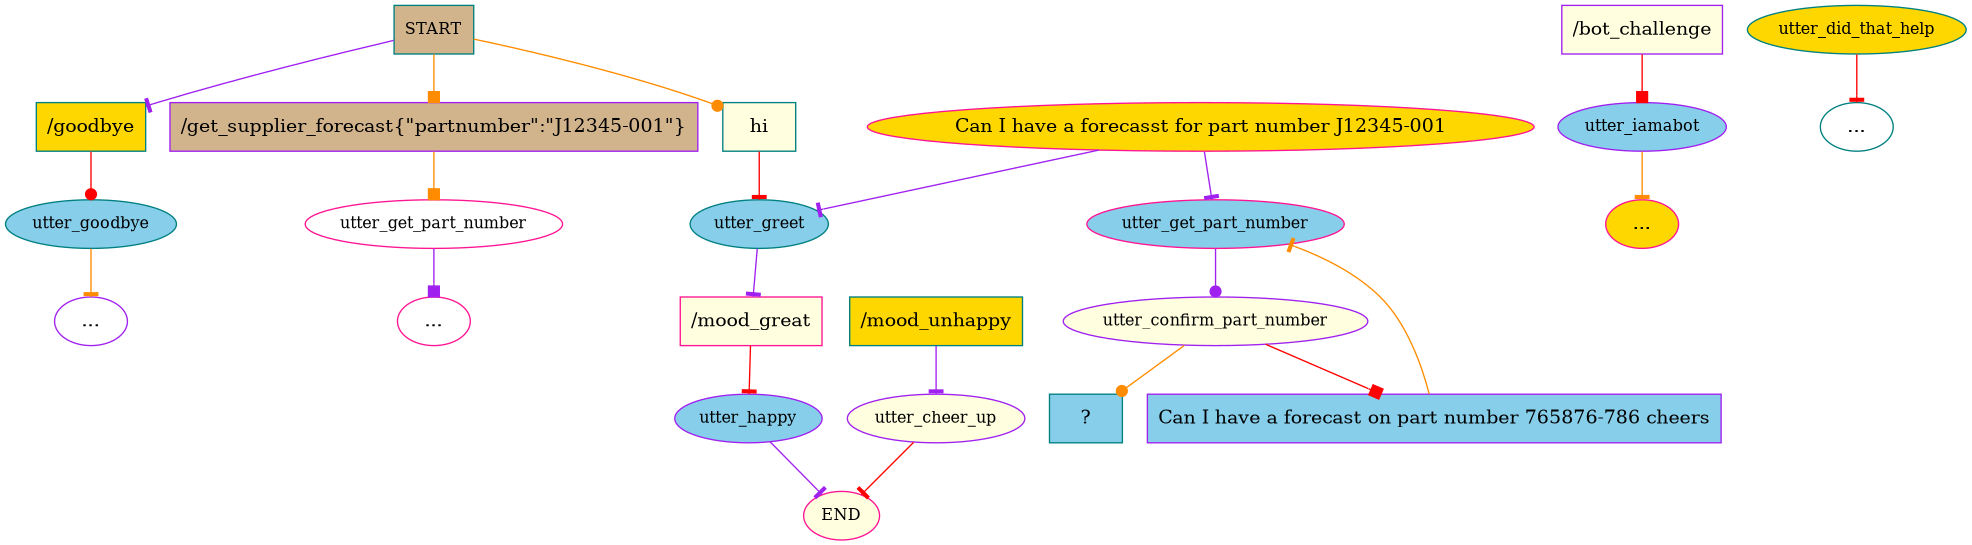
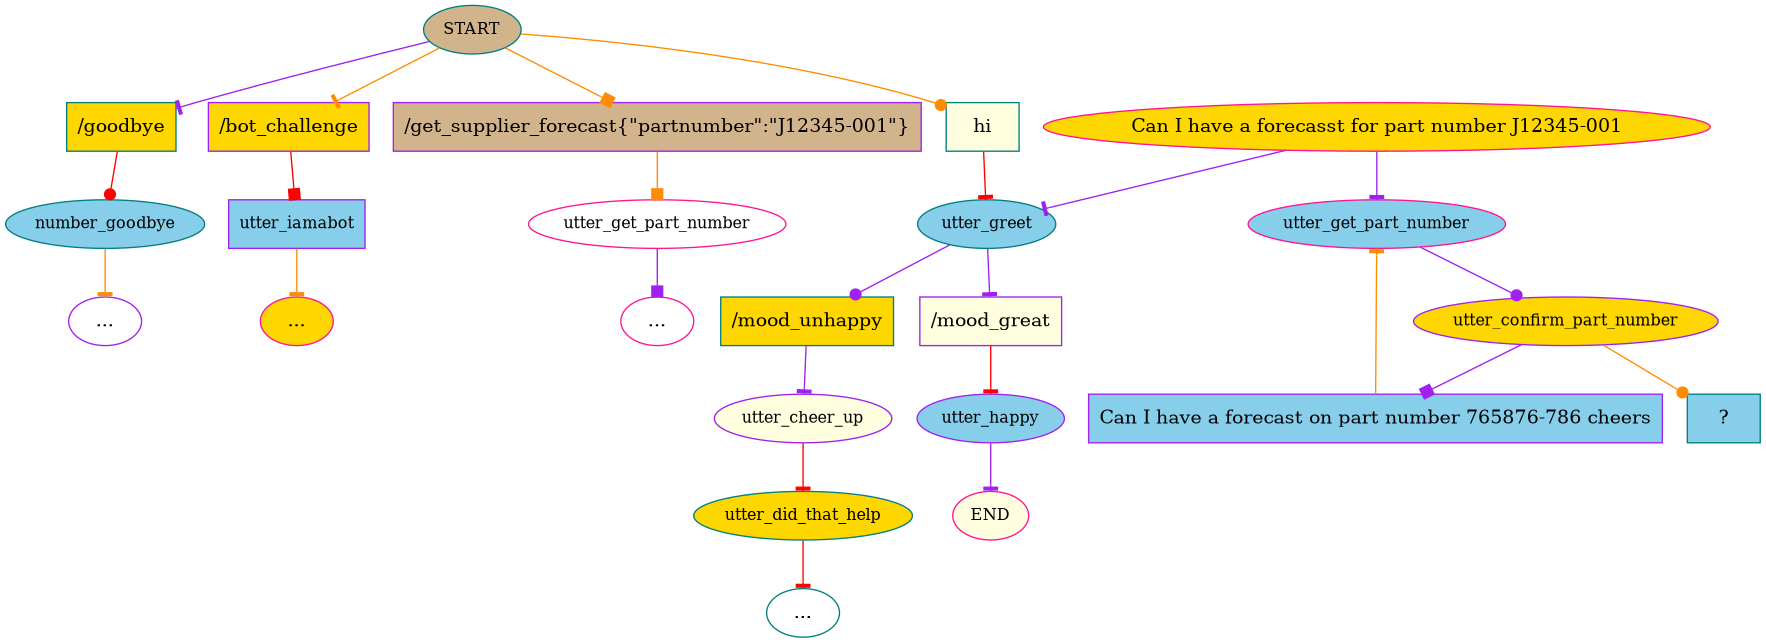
(434, 30) -> (472, 30)
(1642, 30) -> (289, 127)
none -> (390, 74)
(1642, 127) -> (297, 224)
(91, 224) -> (105, 224)
none -> (905, 268)
(751, 321) -> (991, 321)
(1216, 321) -> (1566, 321)
(1317, 366) -> (1478, 366)
(890, 466) -> (803, 464)
